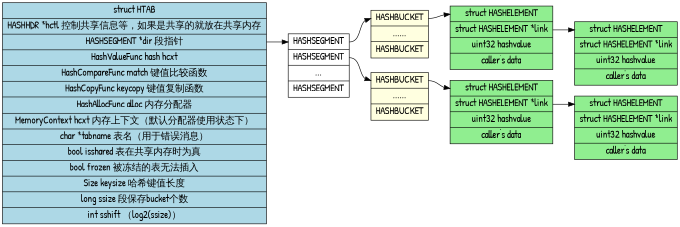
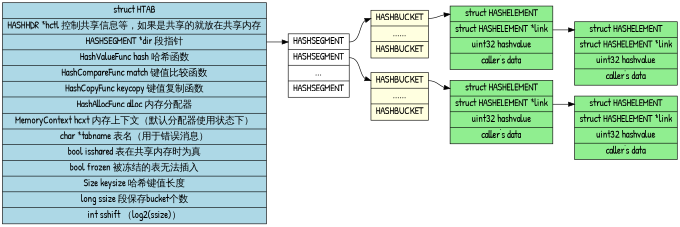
(134, 57) -> (134, 57)
